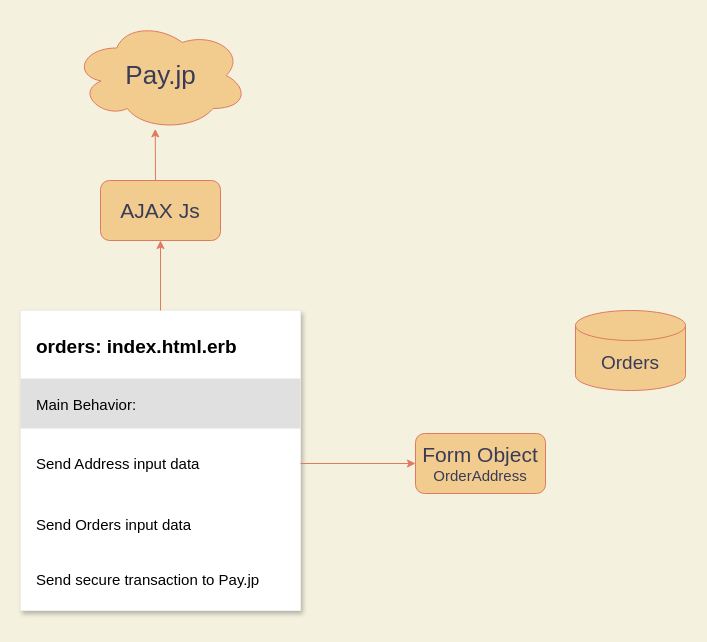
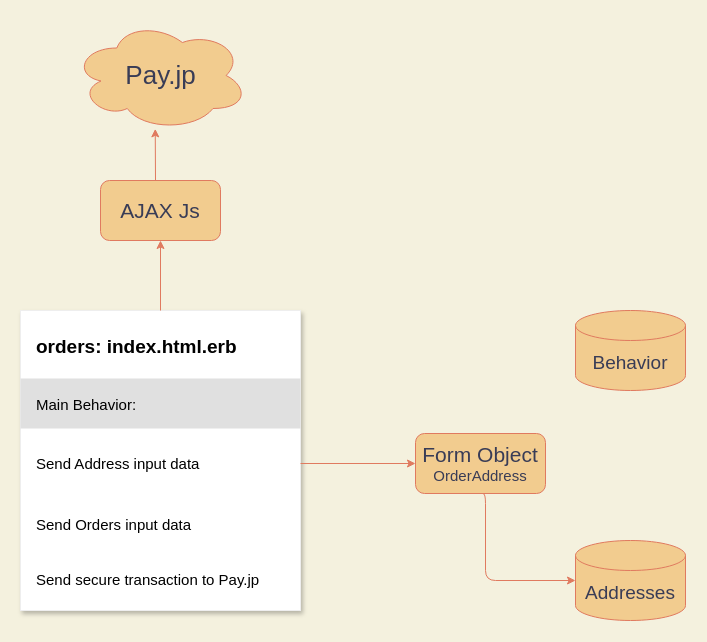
(631, 364) -> (631, 364)
none -> (486, 574)
none -> (631, 581)
